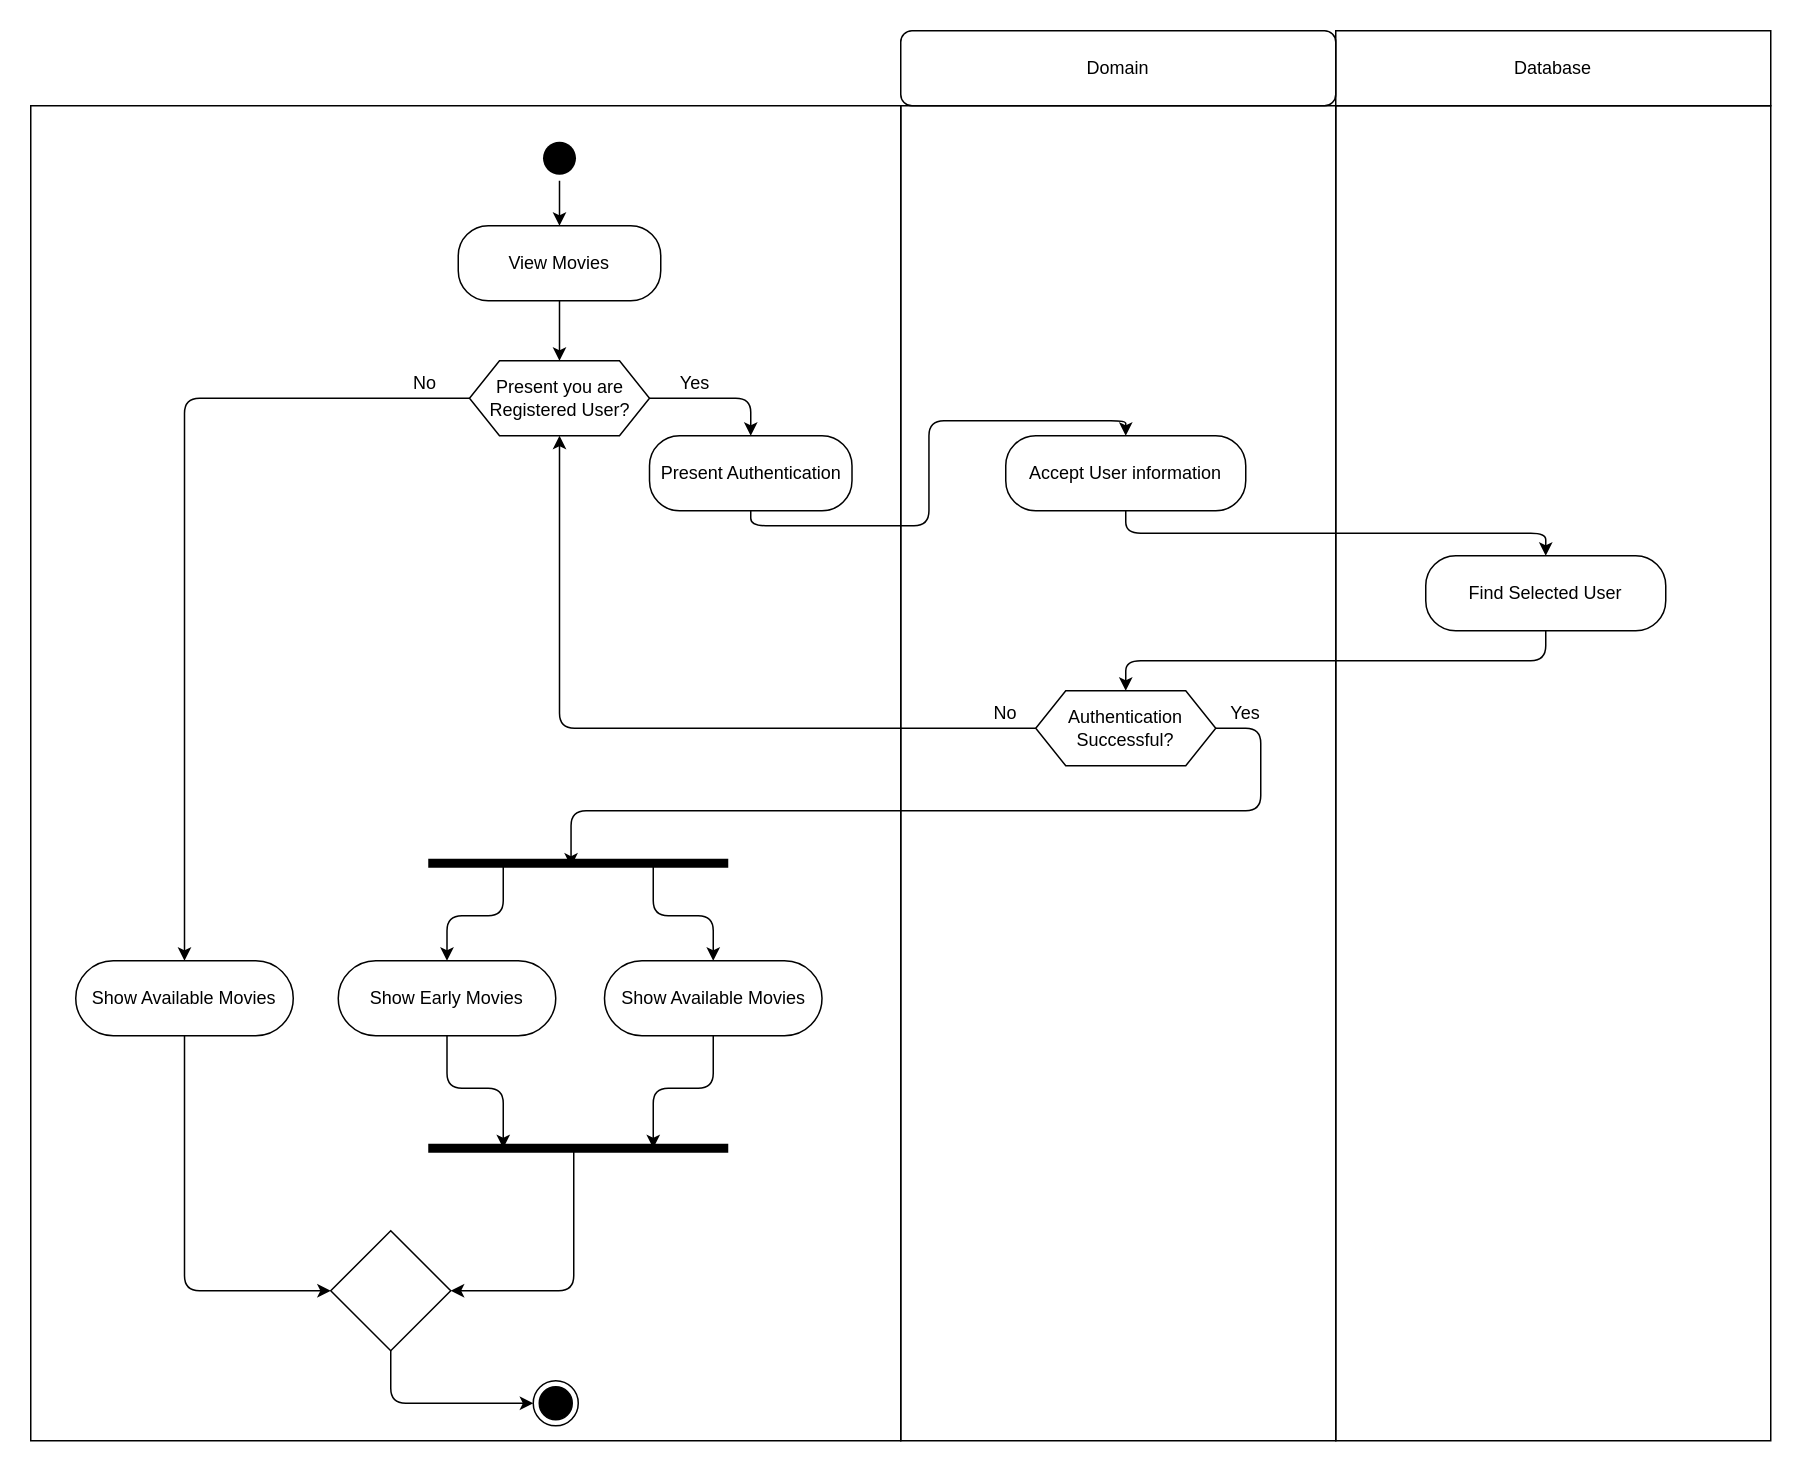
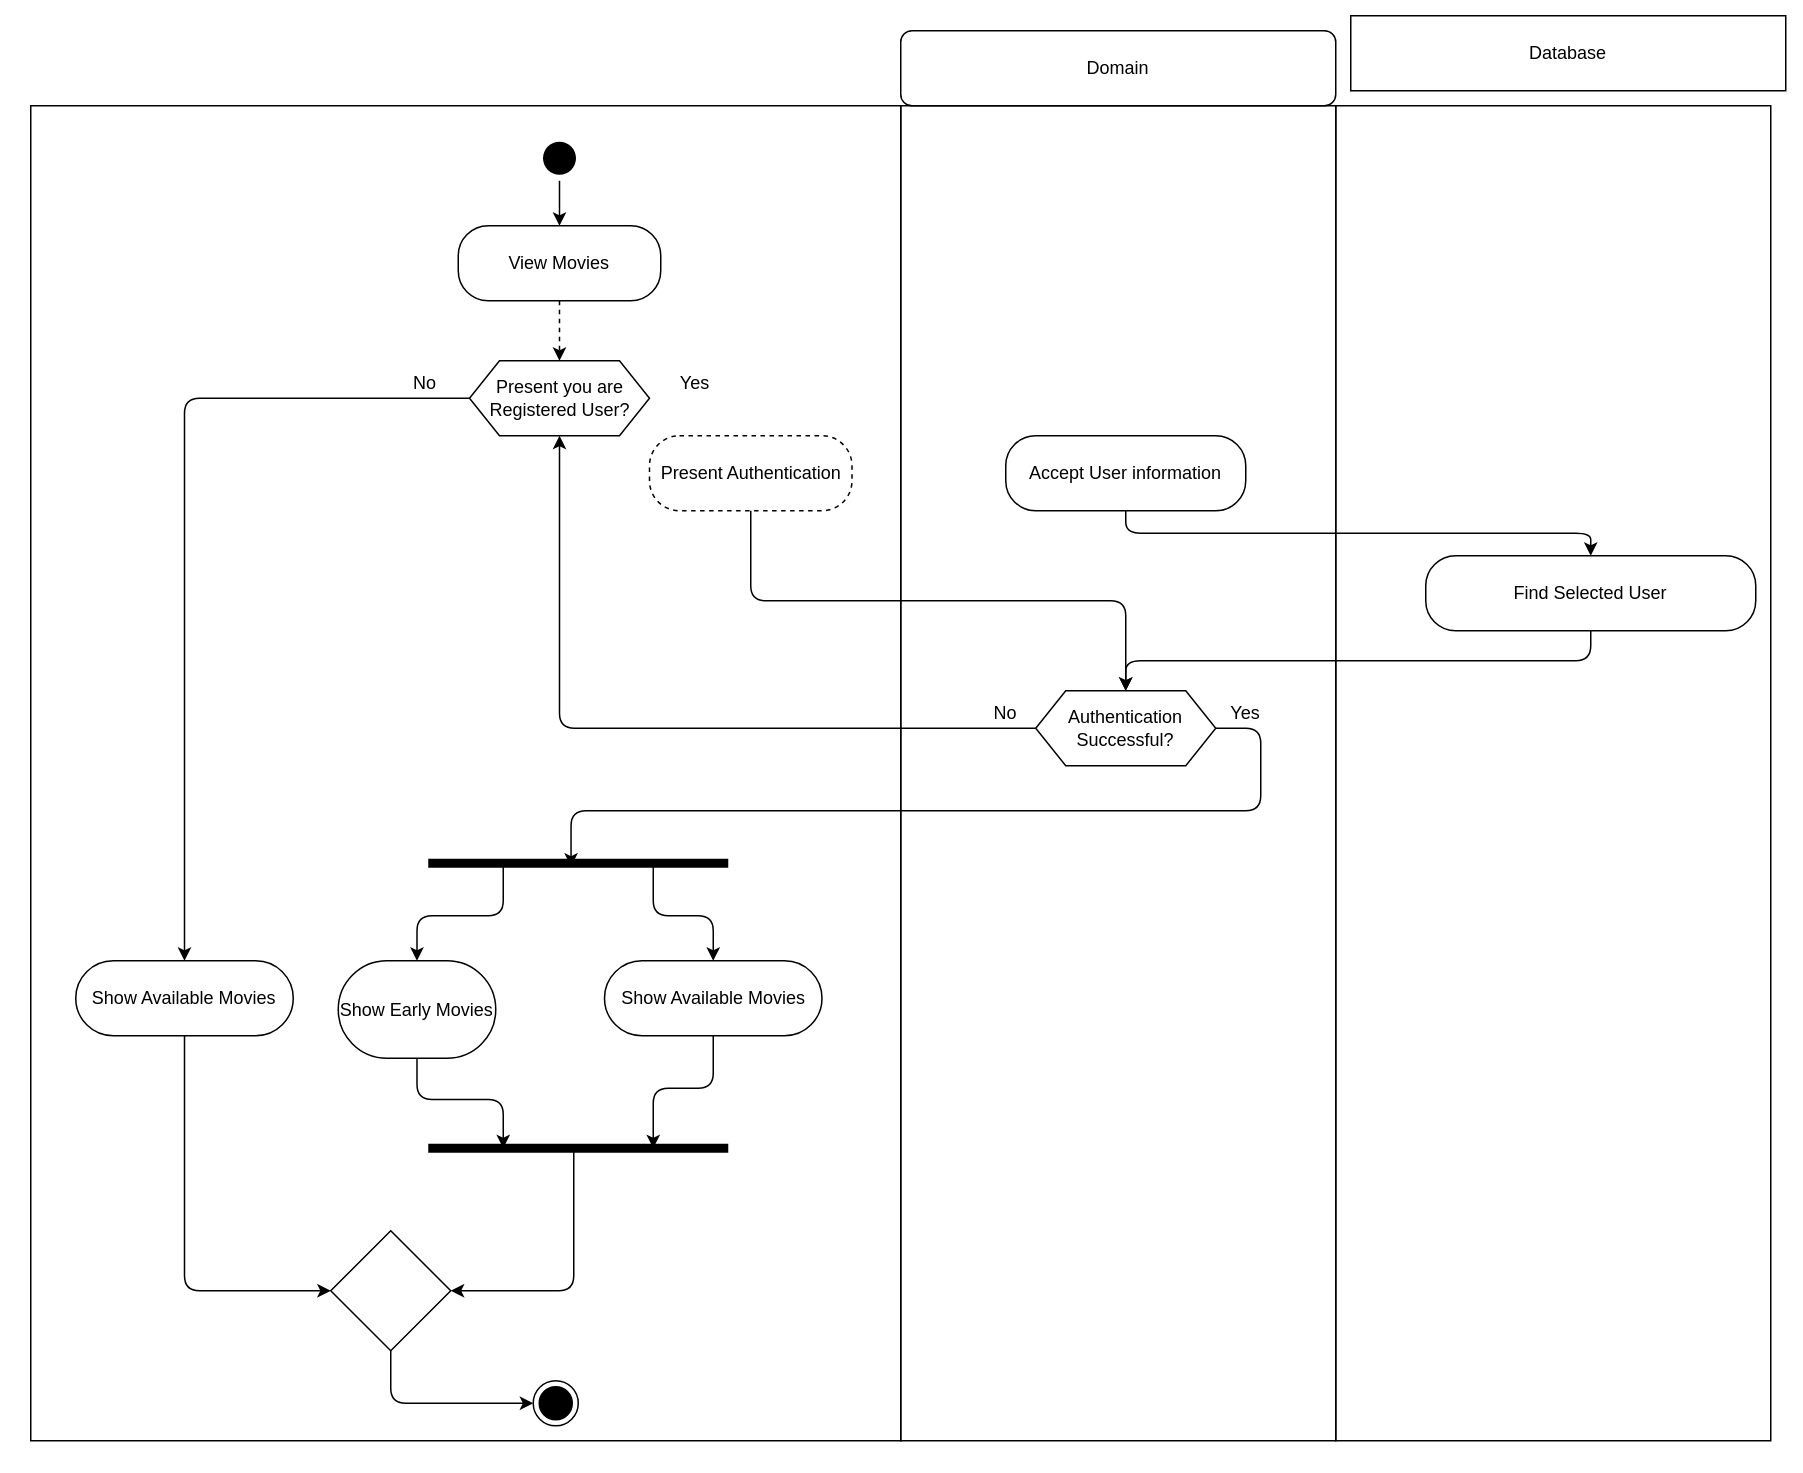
(1553, 68) -> (1568, 53)
(560, 325) -> (560, 325)
(709, 398) -> none
(929, 468) -> (924, 601)
(751, 473) -> (751, 473)
(1546, 593) -> (1591, 593)
(447, 998) -> (417, 1010)
